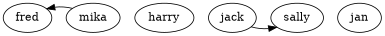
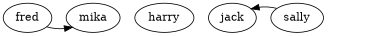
(64, 7) -> (56, 29)
(360, 18) -> none
(260, 28) -> (268, 7)
